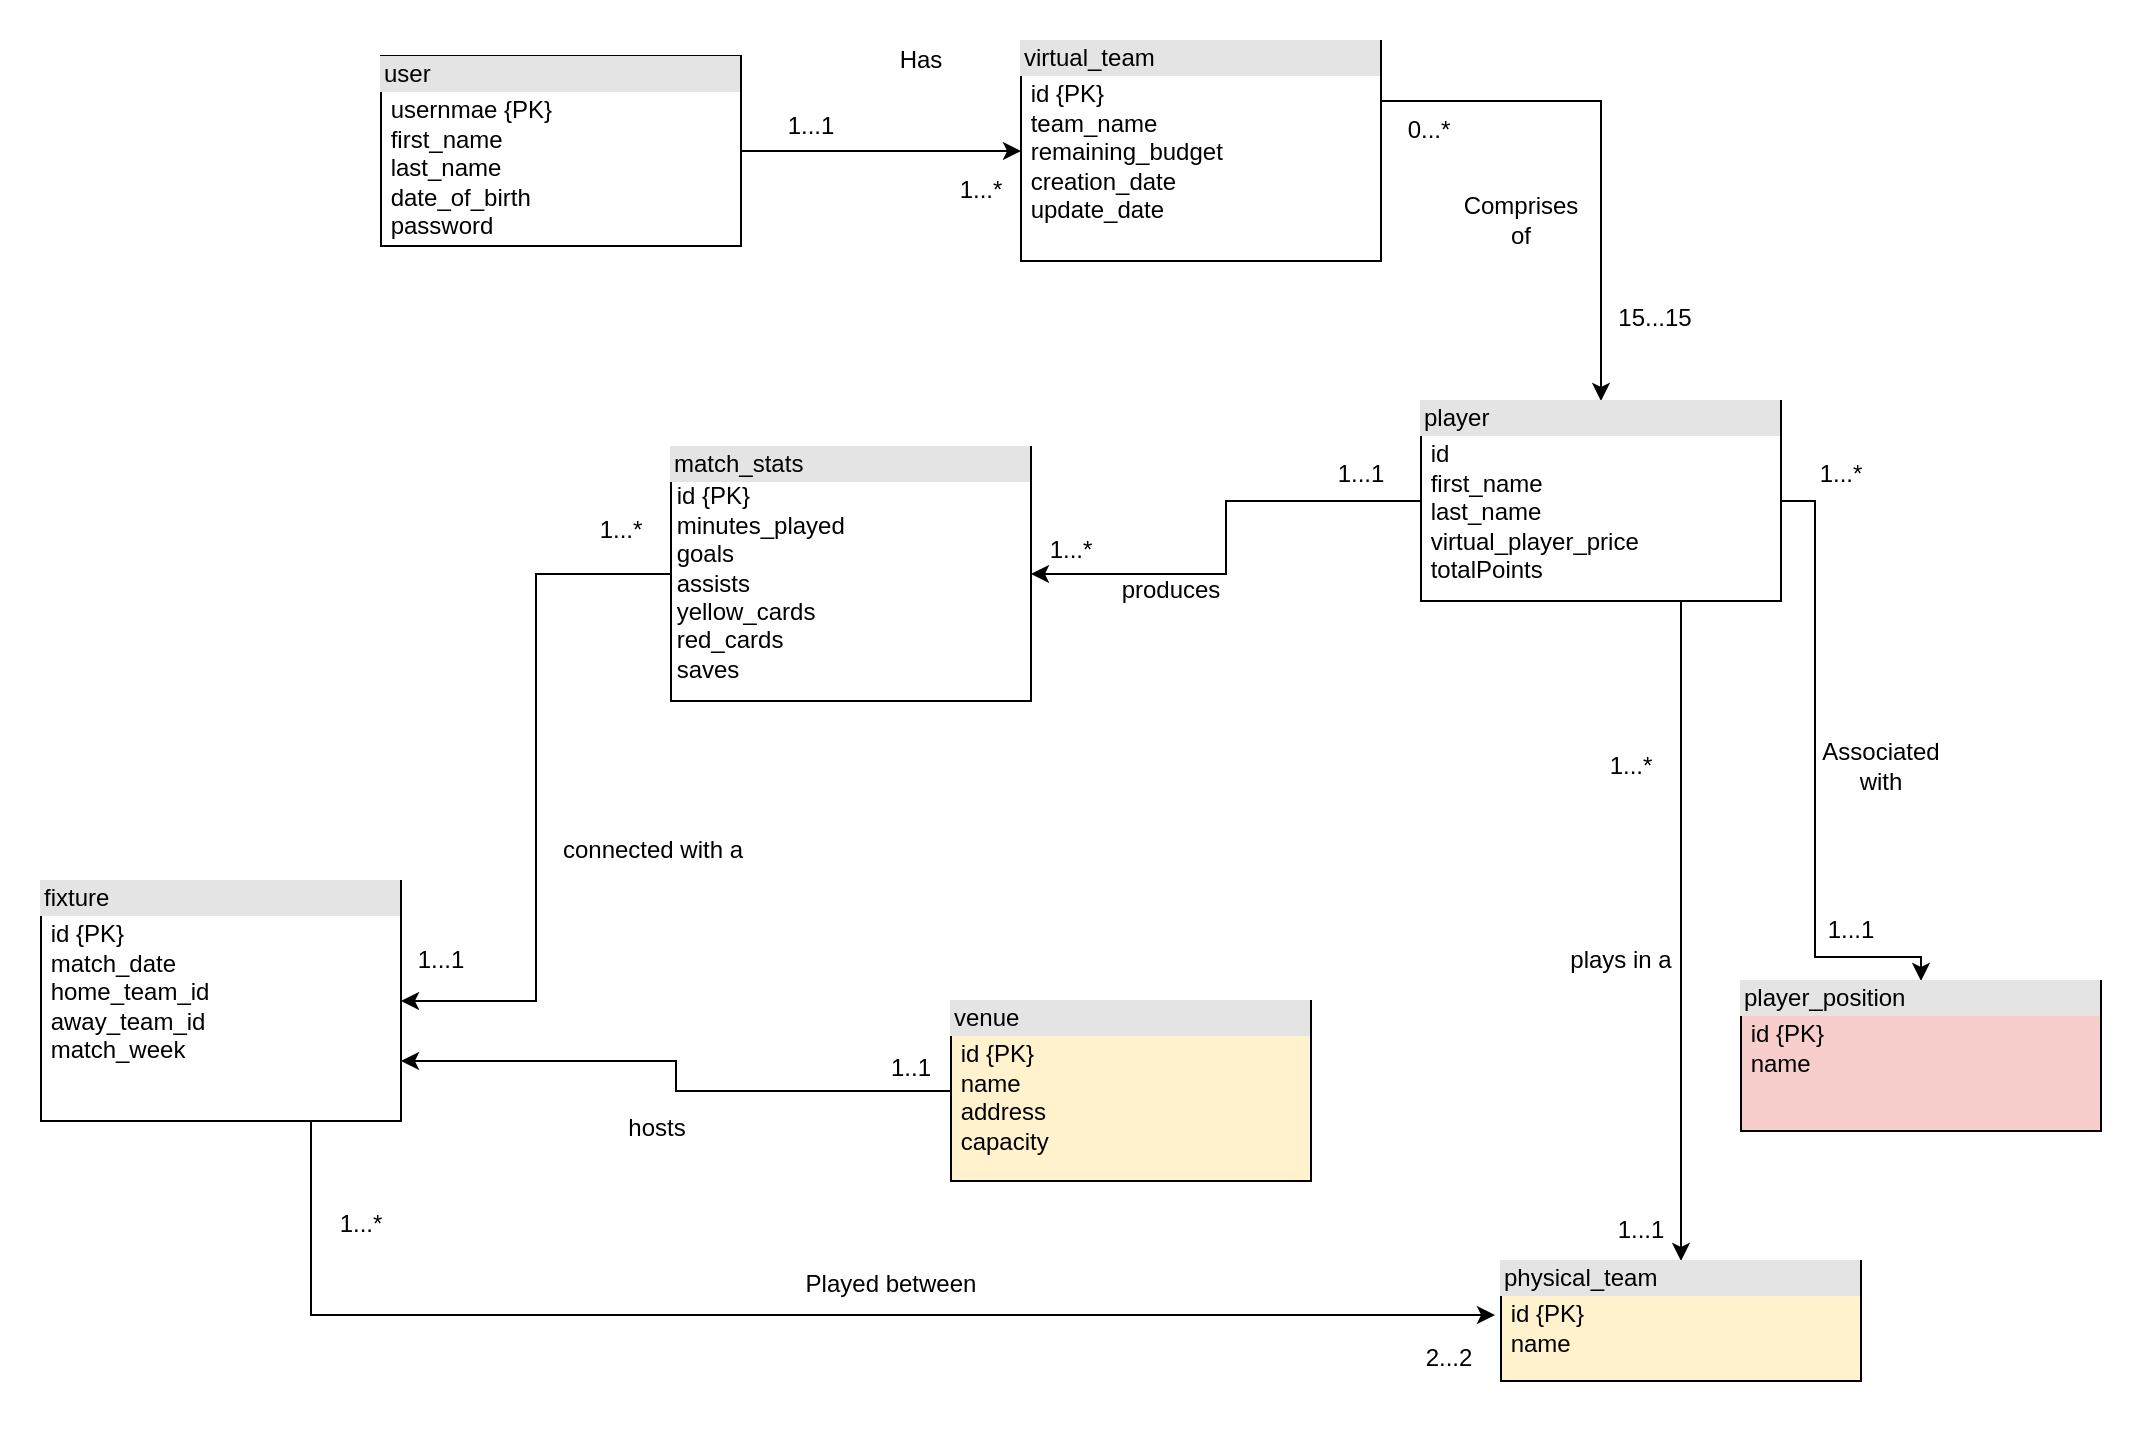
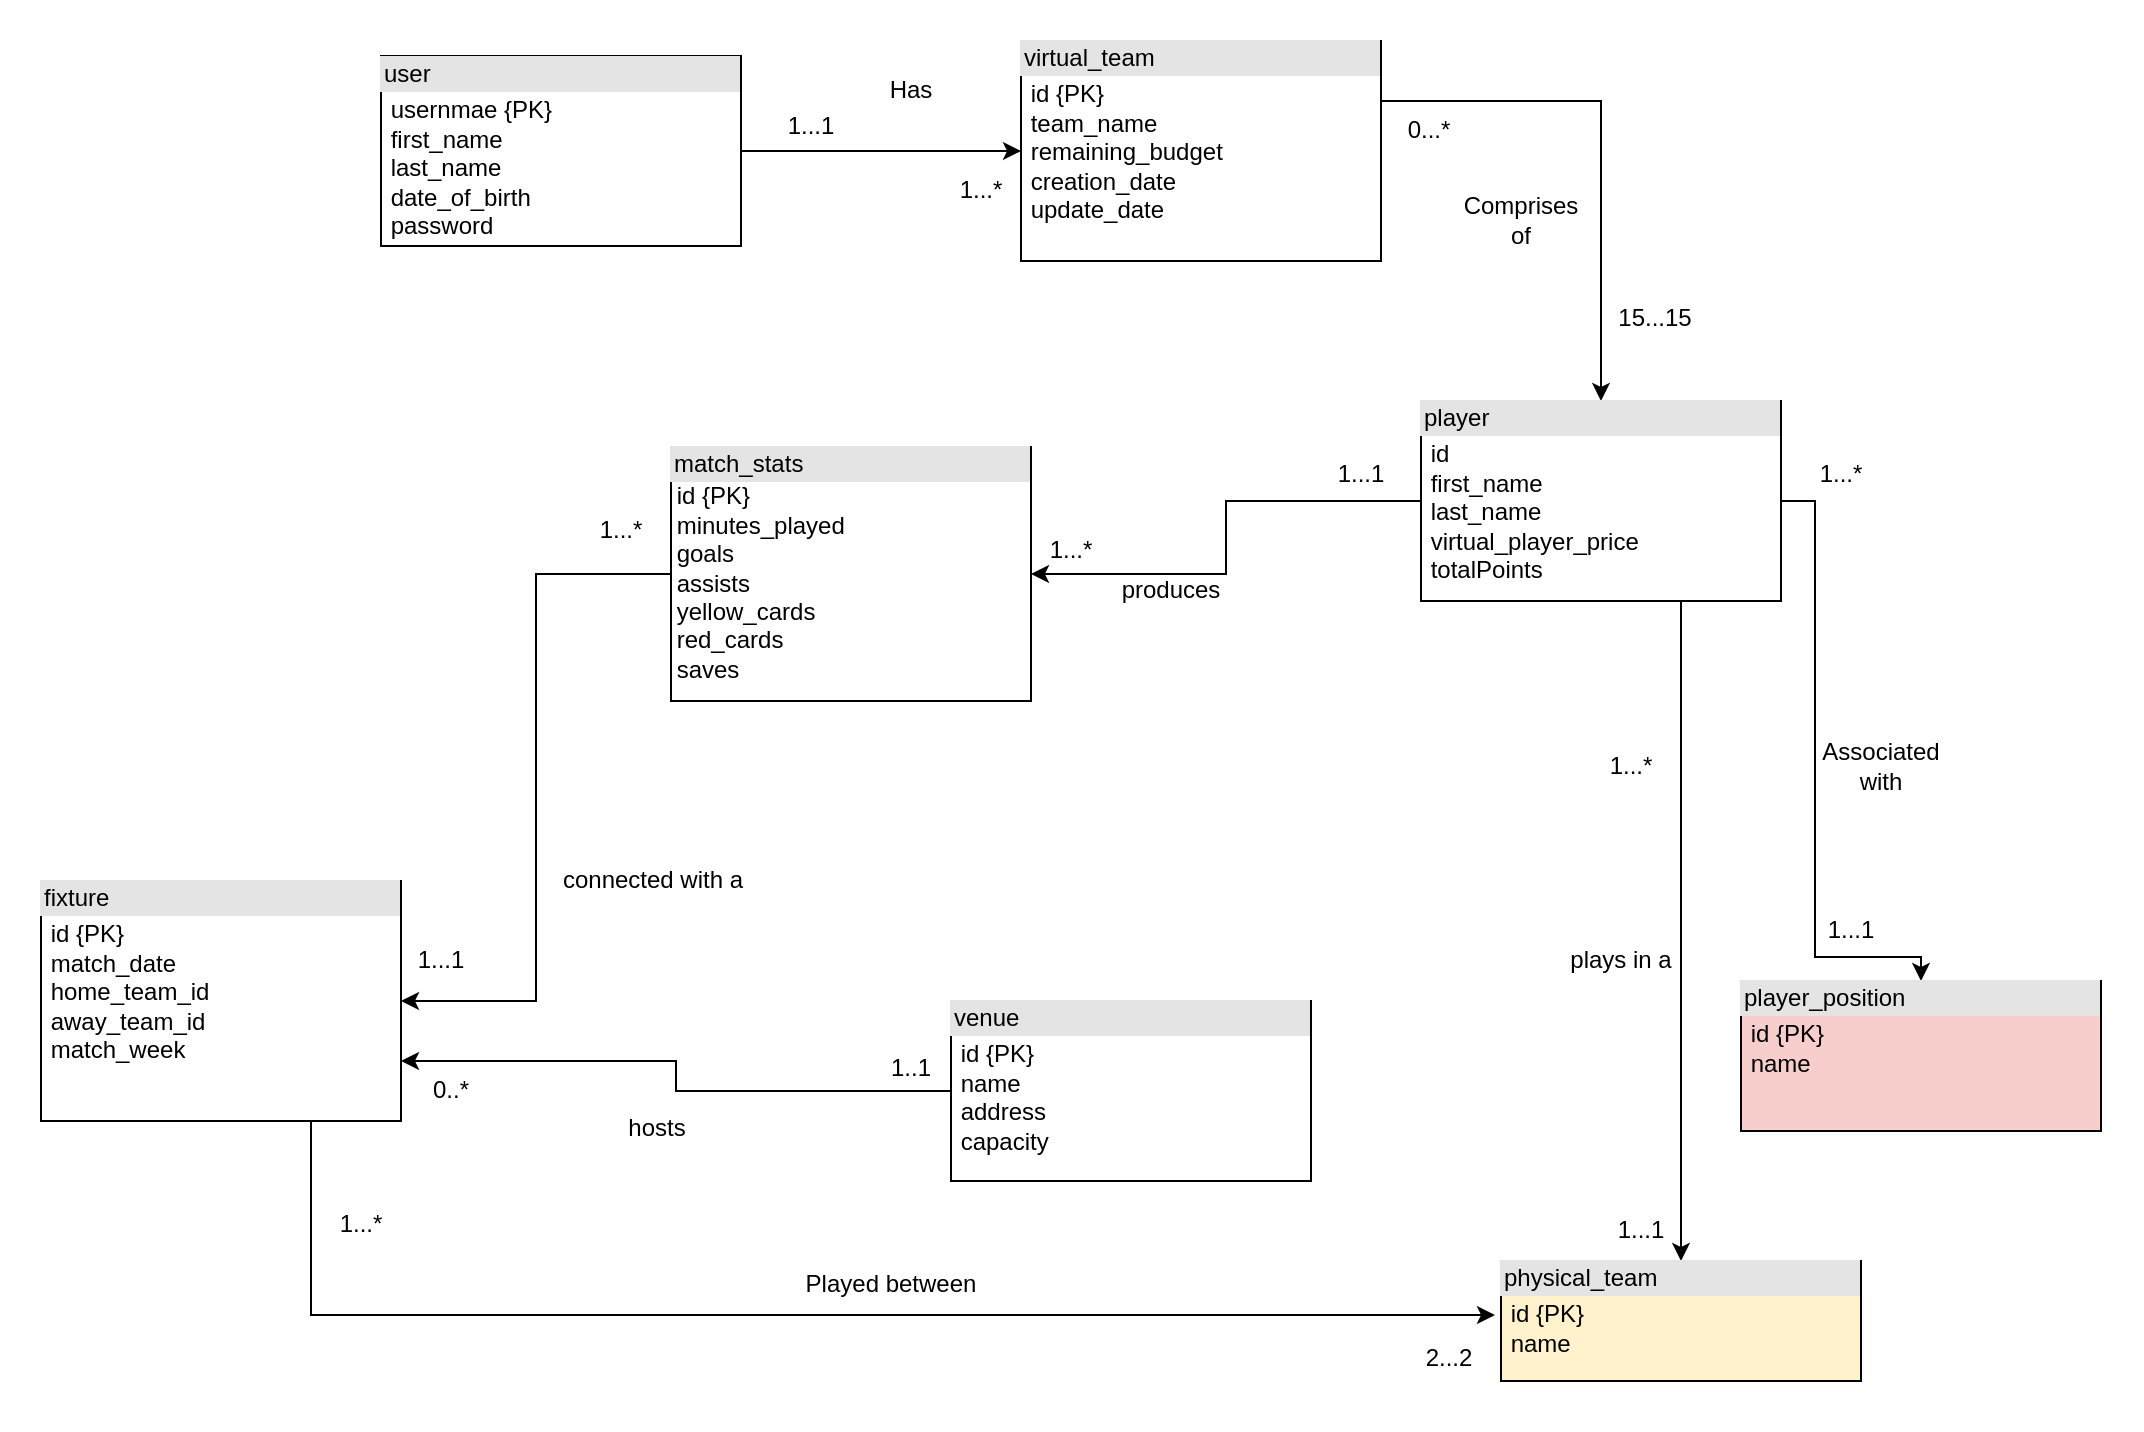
(921, 61) -> (911, 91)
(653, 851) -> (653, 881)
none -> (451, 1091)
(1131, 1091) -> (1131, 1091)
